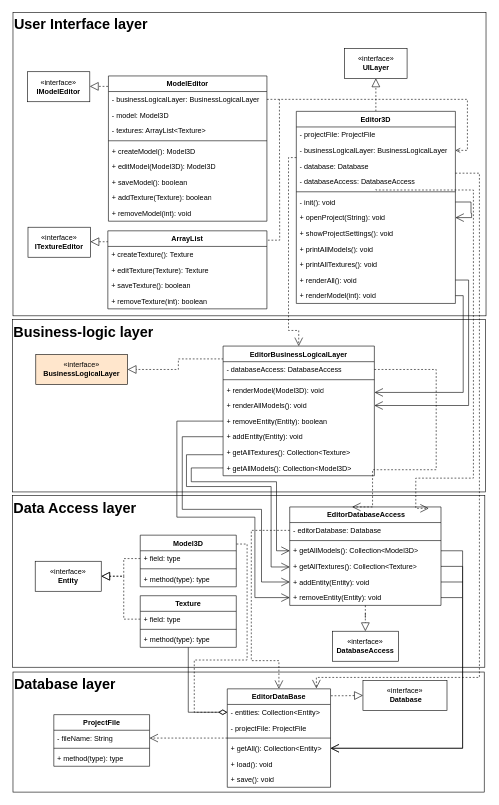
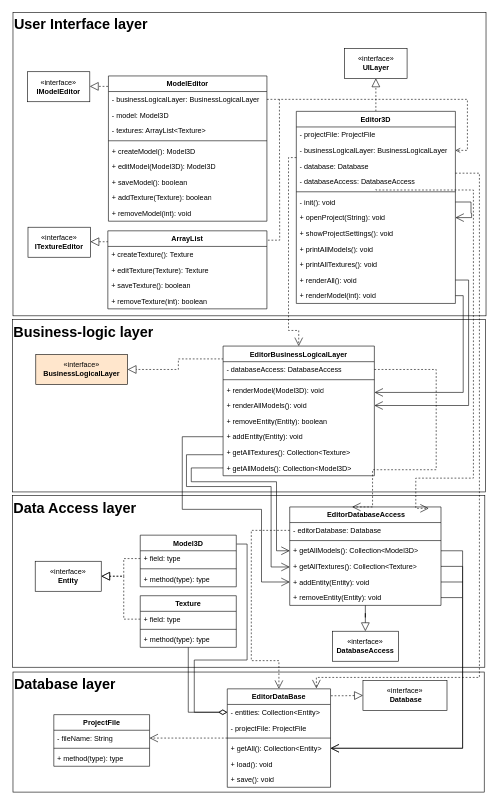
(177, 508) -> none
(365, 616) -> (365, 616)
(247, 648) -> (247, 648)
